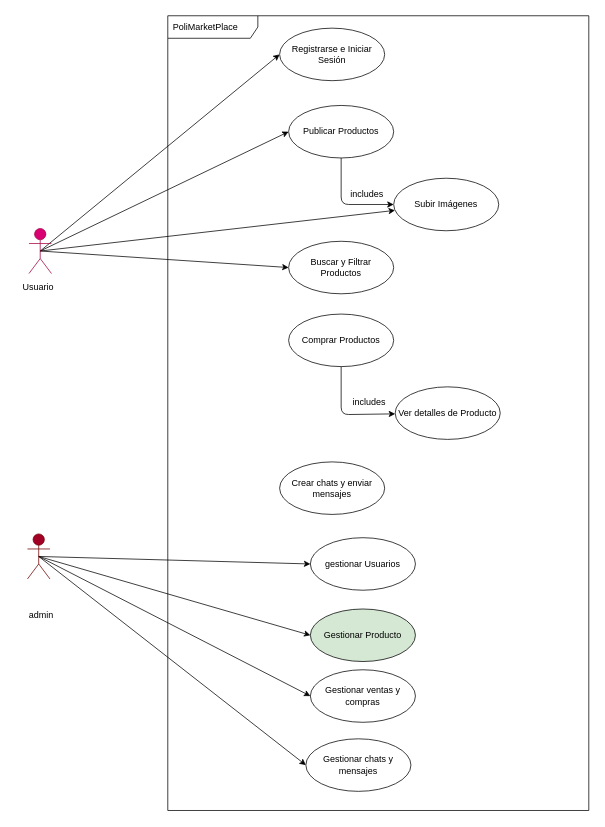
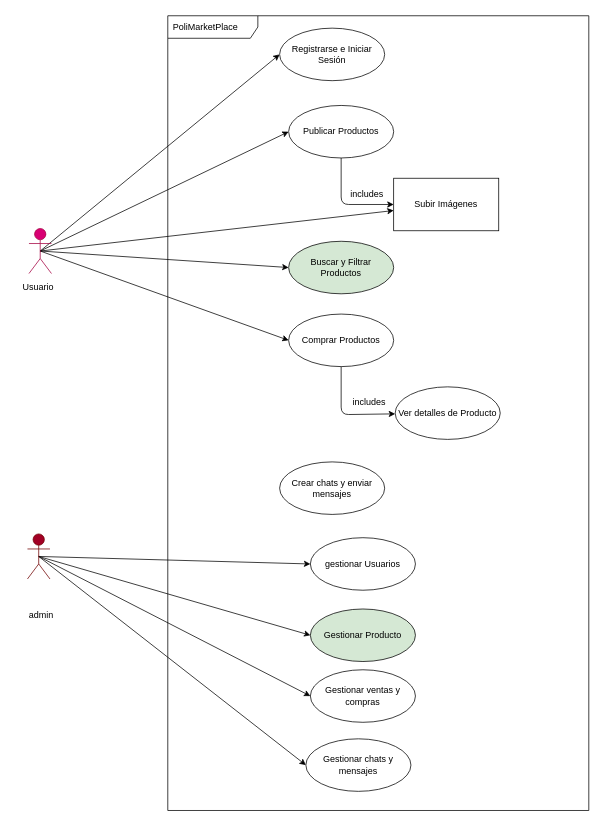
(446, 204) -> (446, 204)
(341, 267) -> (341, 267)
none -> (162, 295)
